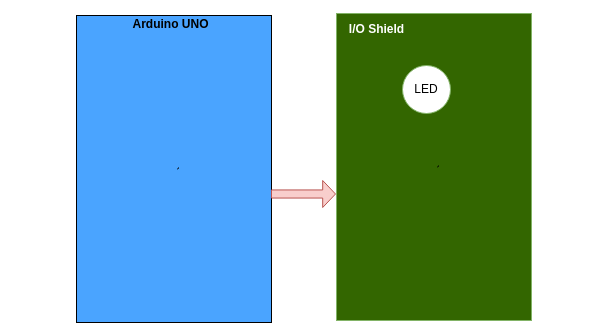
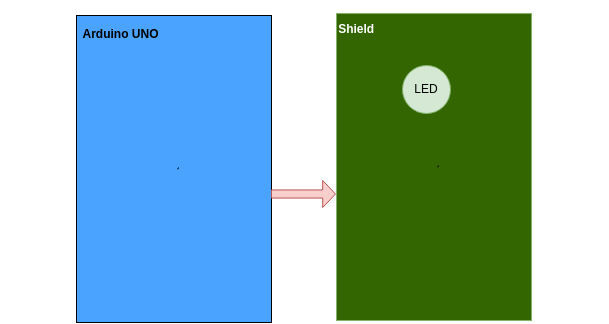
(171, 25) -> (121, 35)
(376, 30) -> (346, 30)
(427, 90) -> (427, 90)
